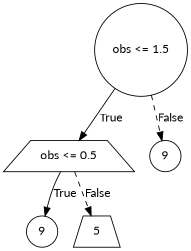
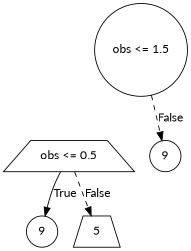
(100, 111) -> none
